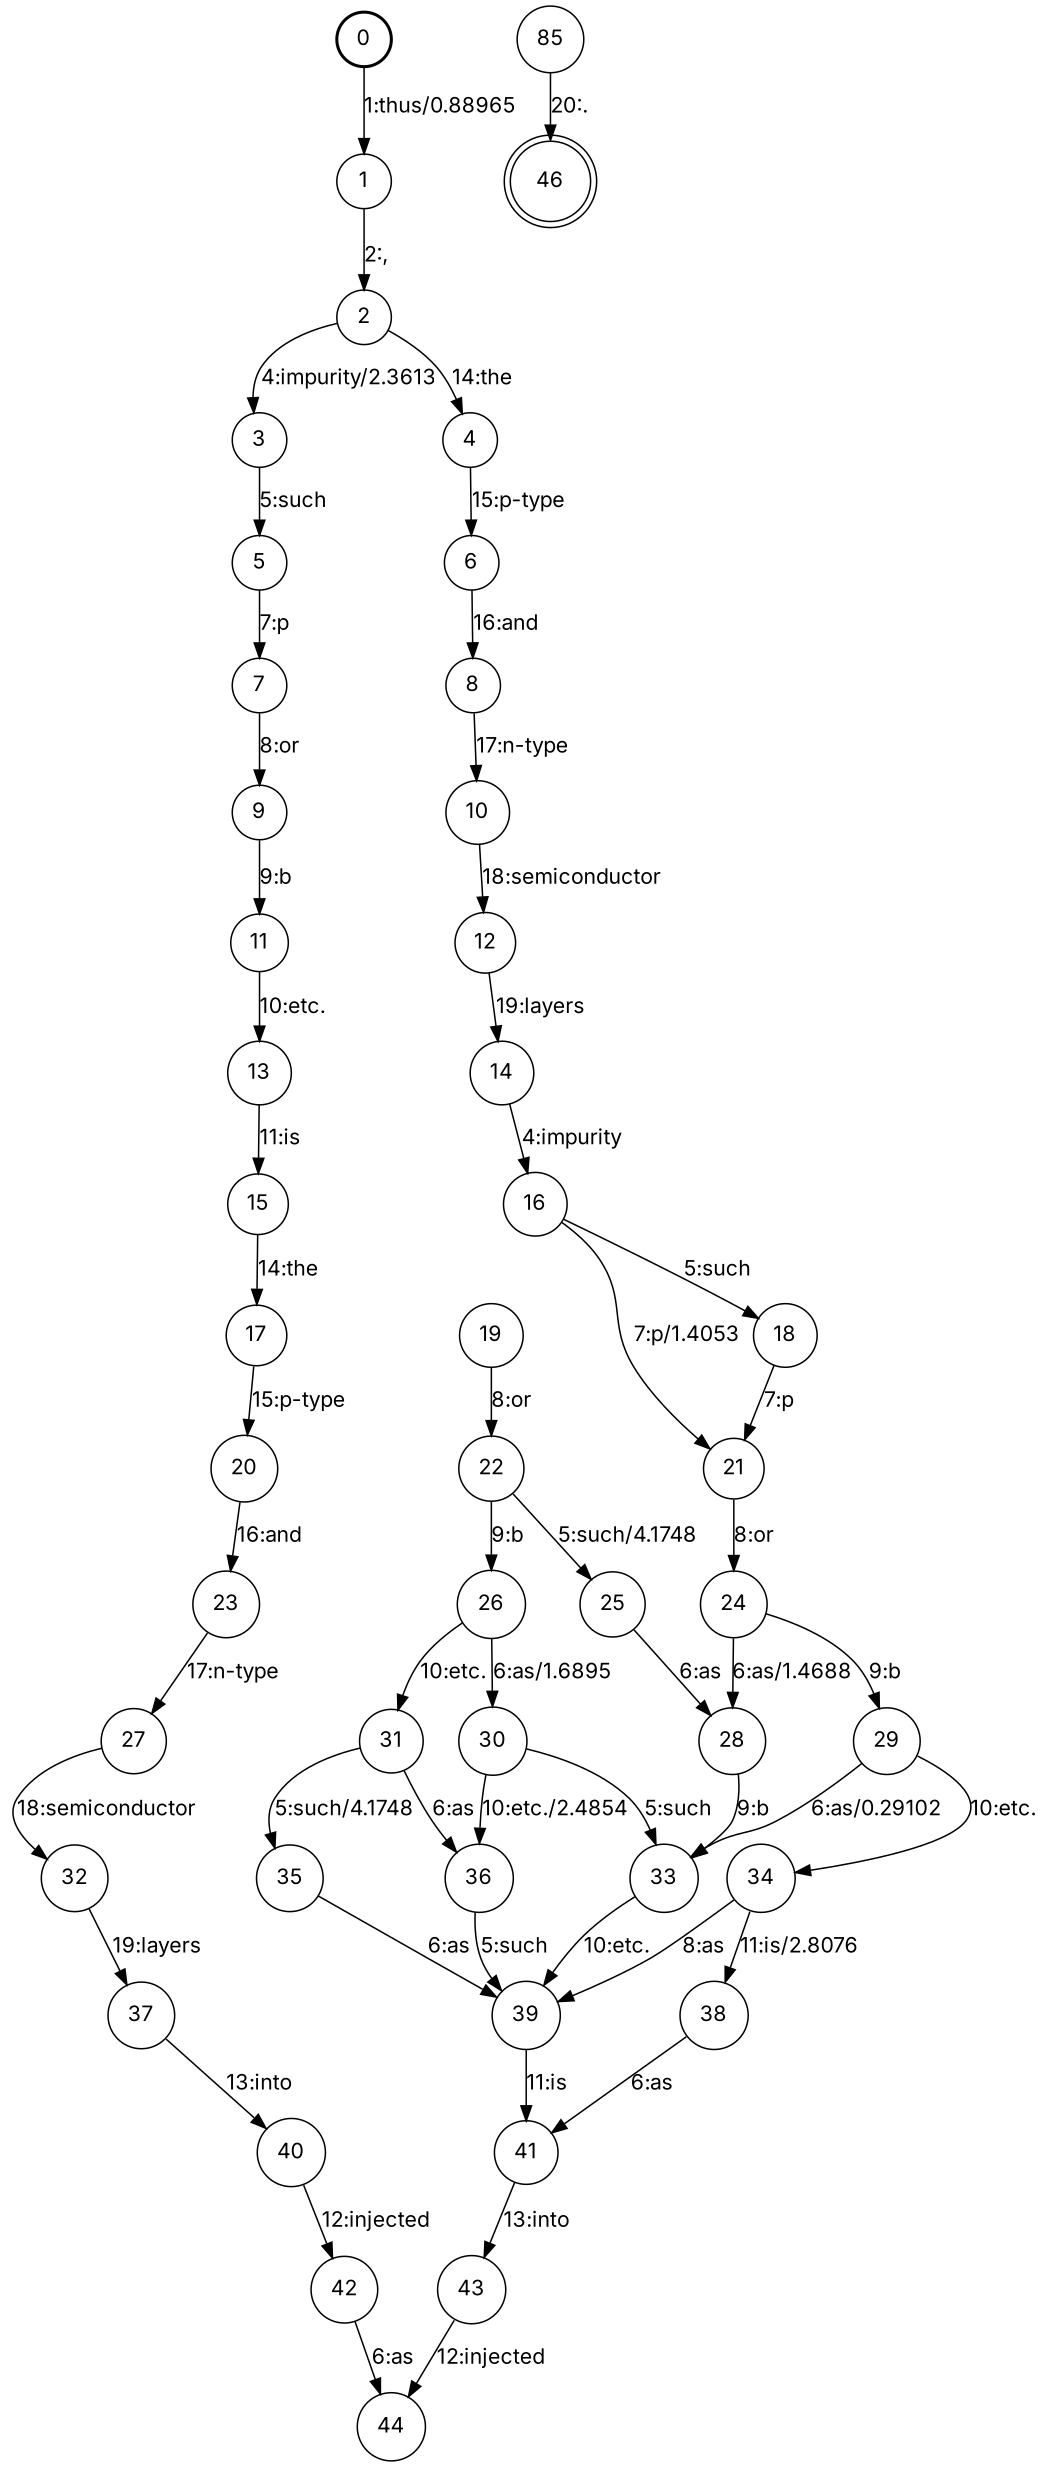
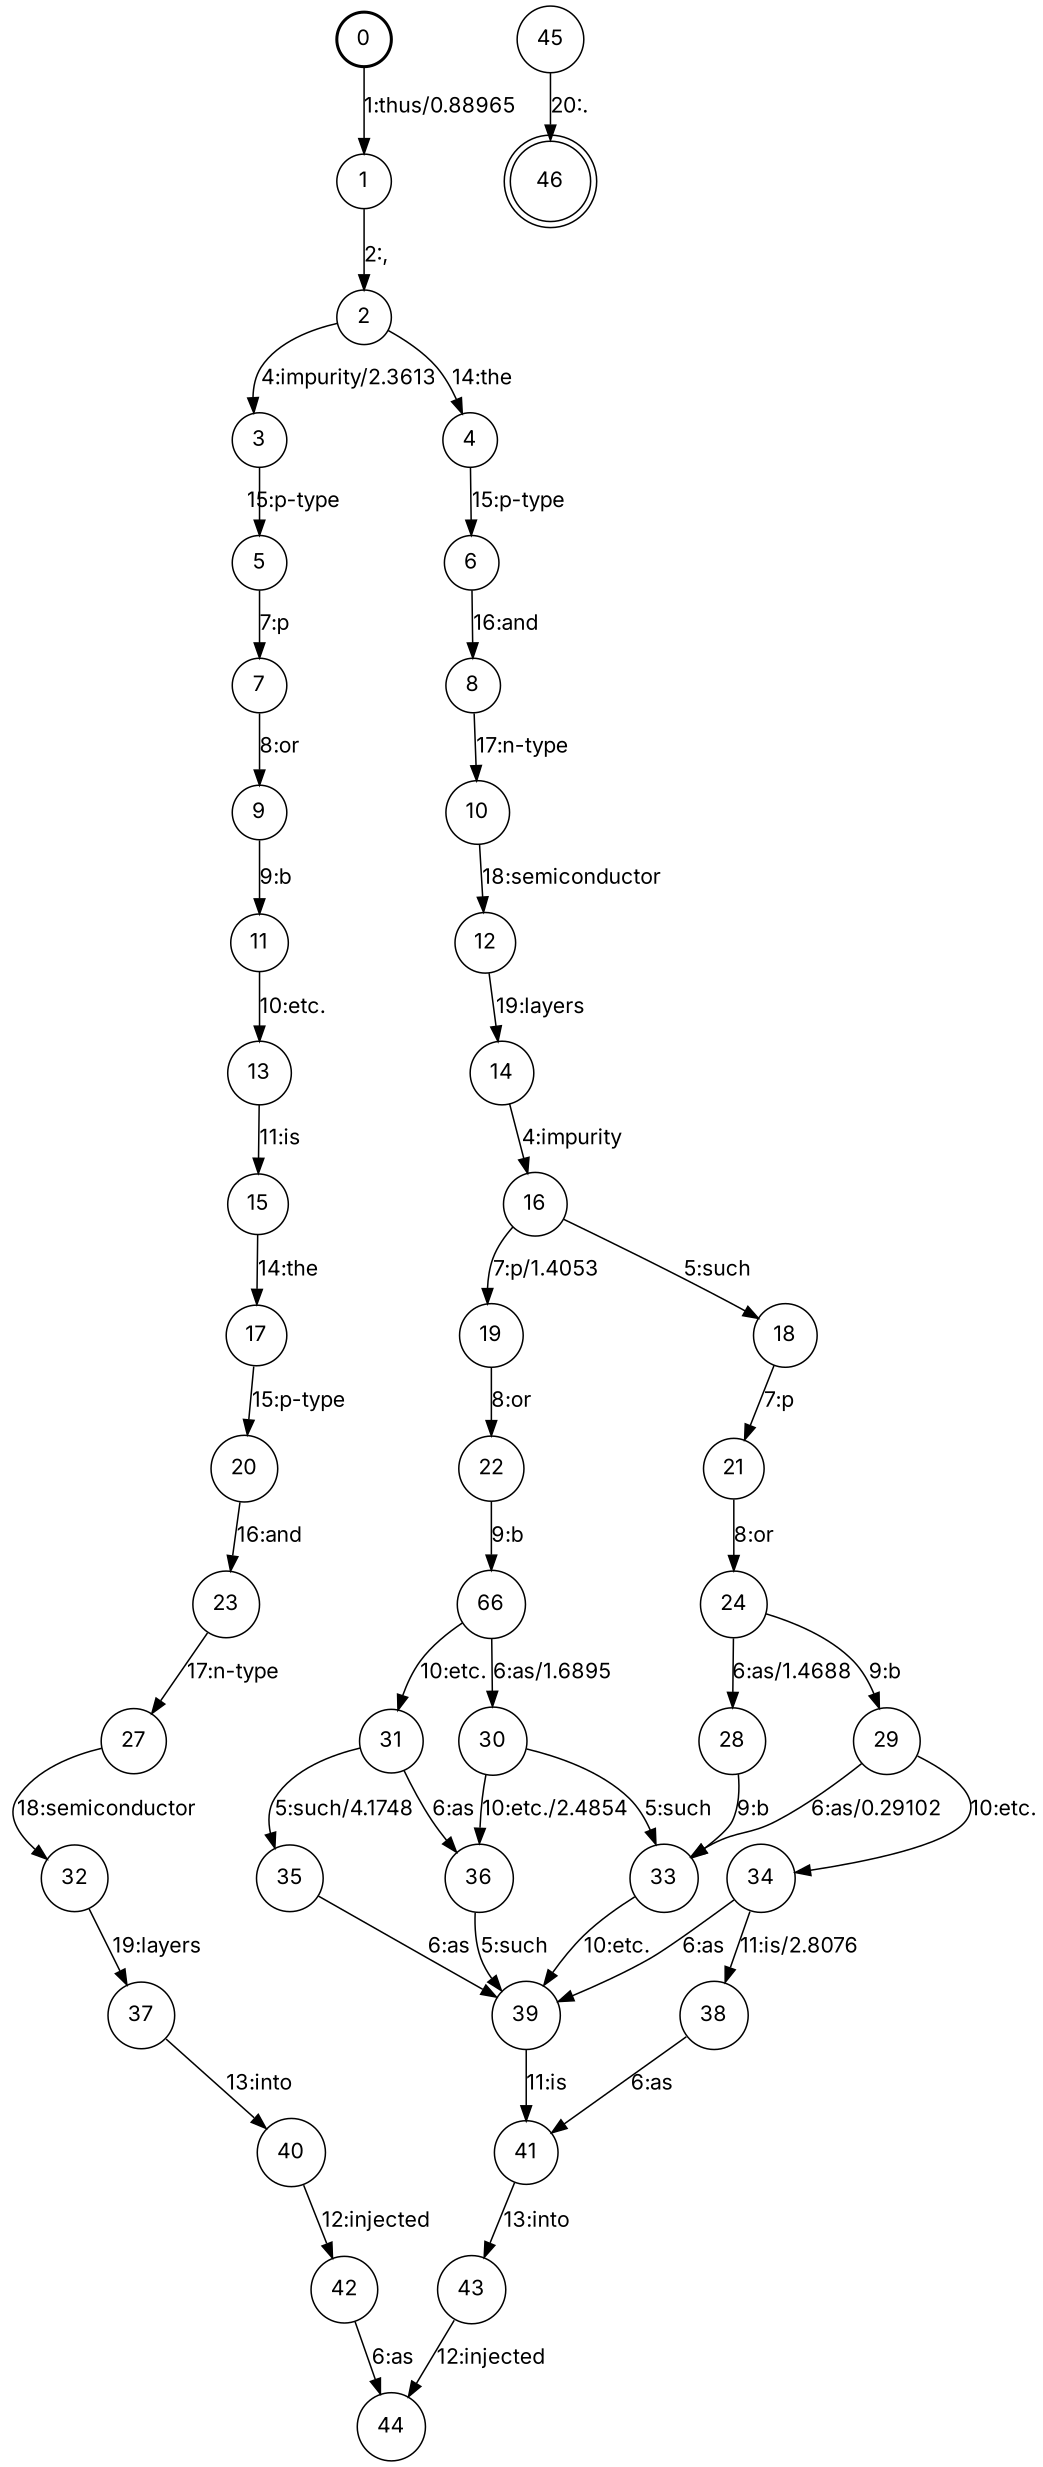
(550, 39) -> (550, 39)
(294, 501) -> (294, 501)
(621, 1335) -> (494, 1255)
(491, 1604) -> (491, 1604)
(613, 1604) -> none
(704, 1947) -> (704, 1947)
